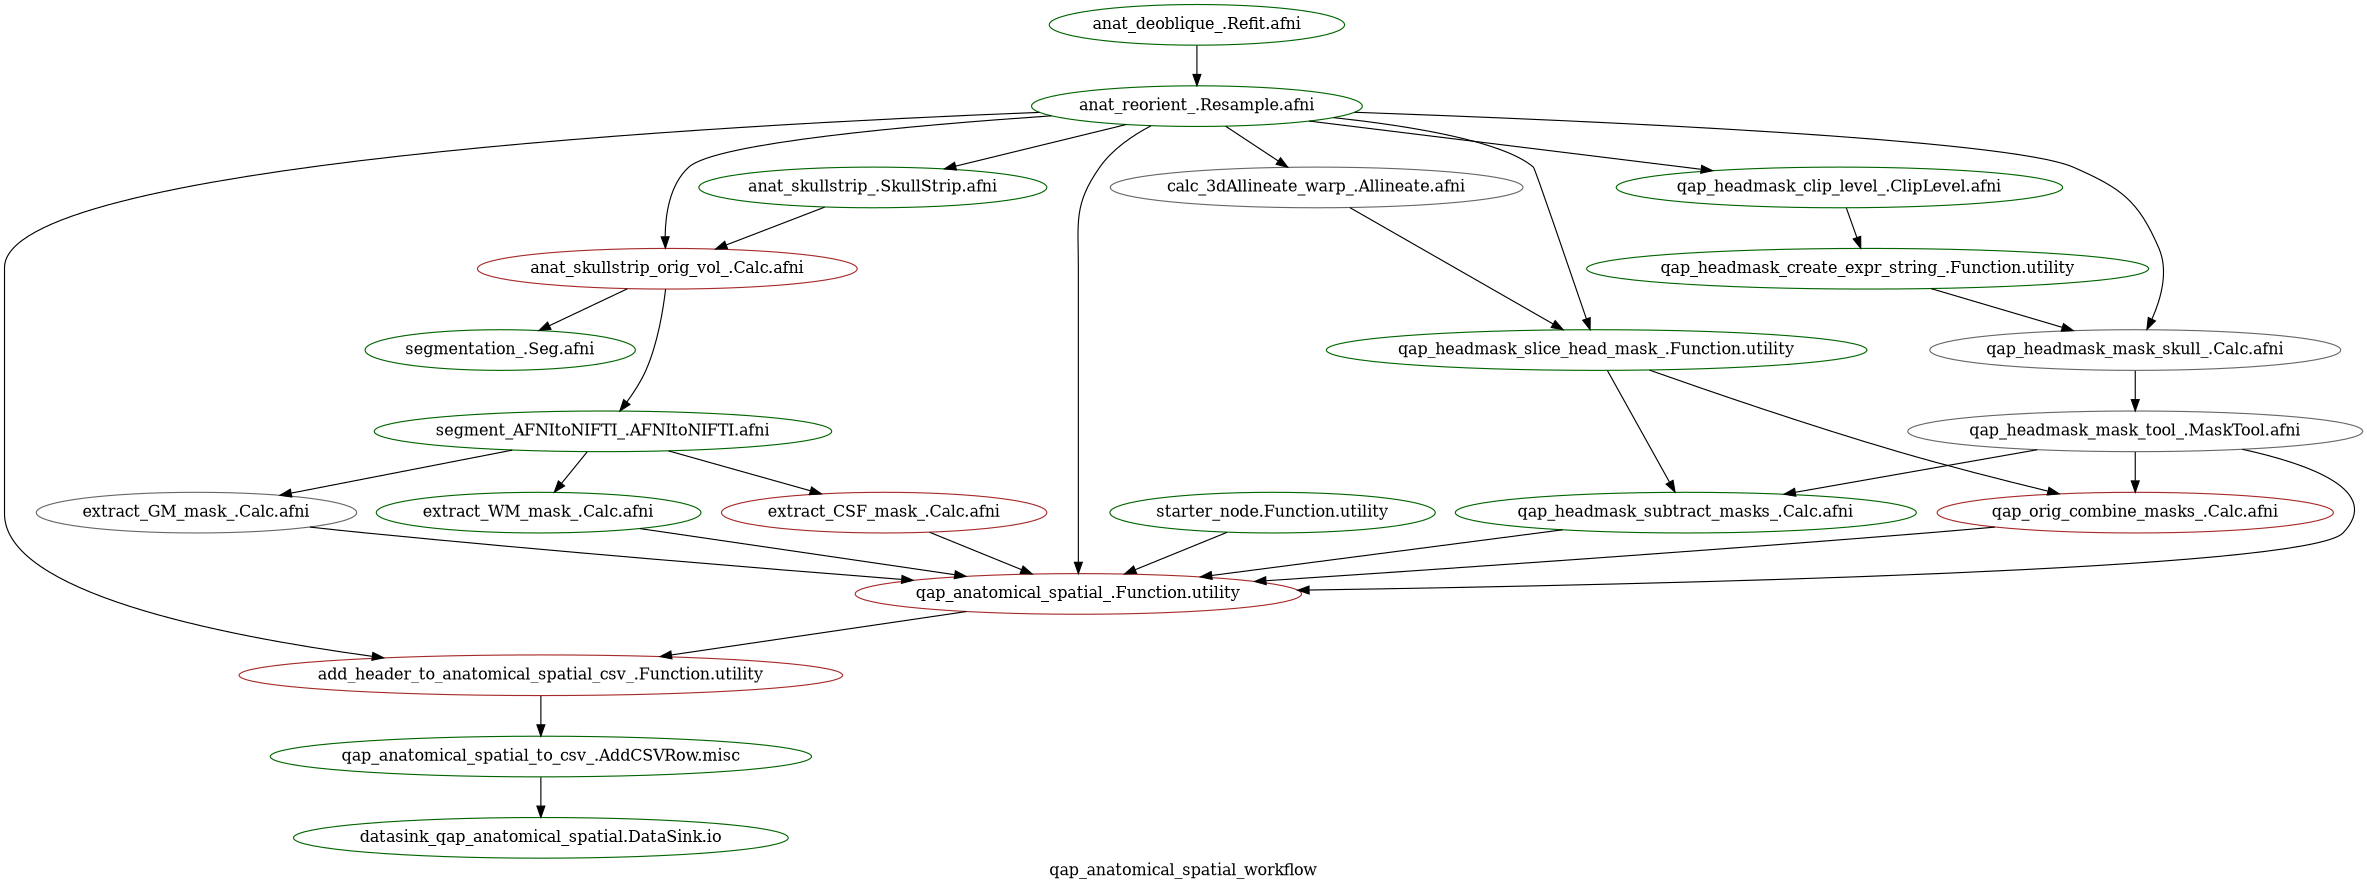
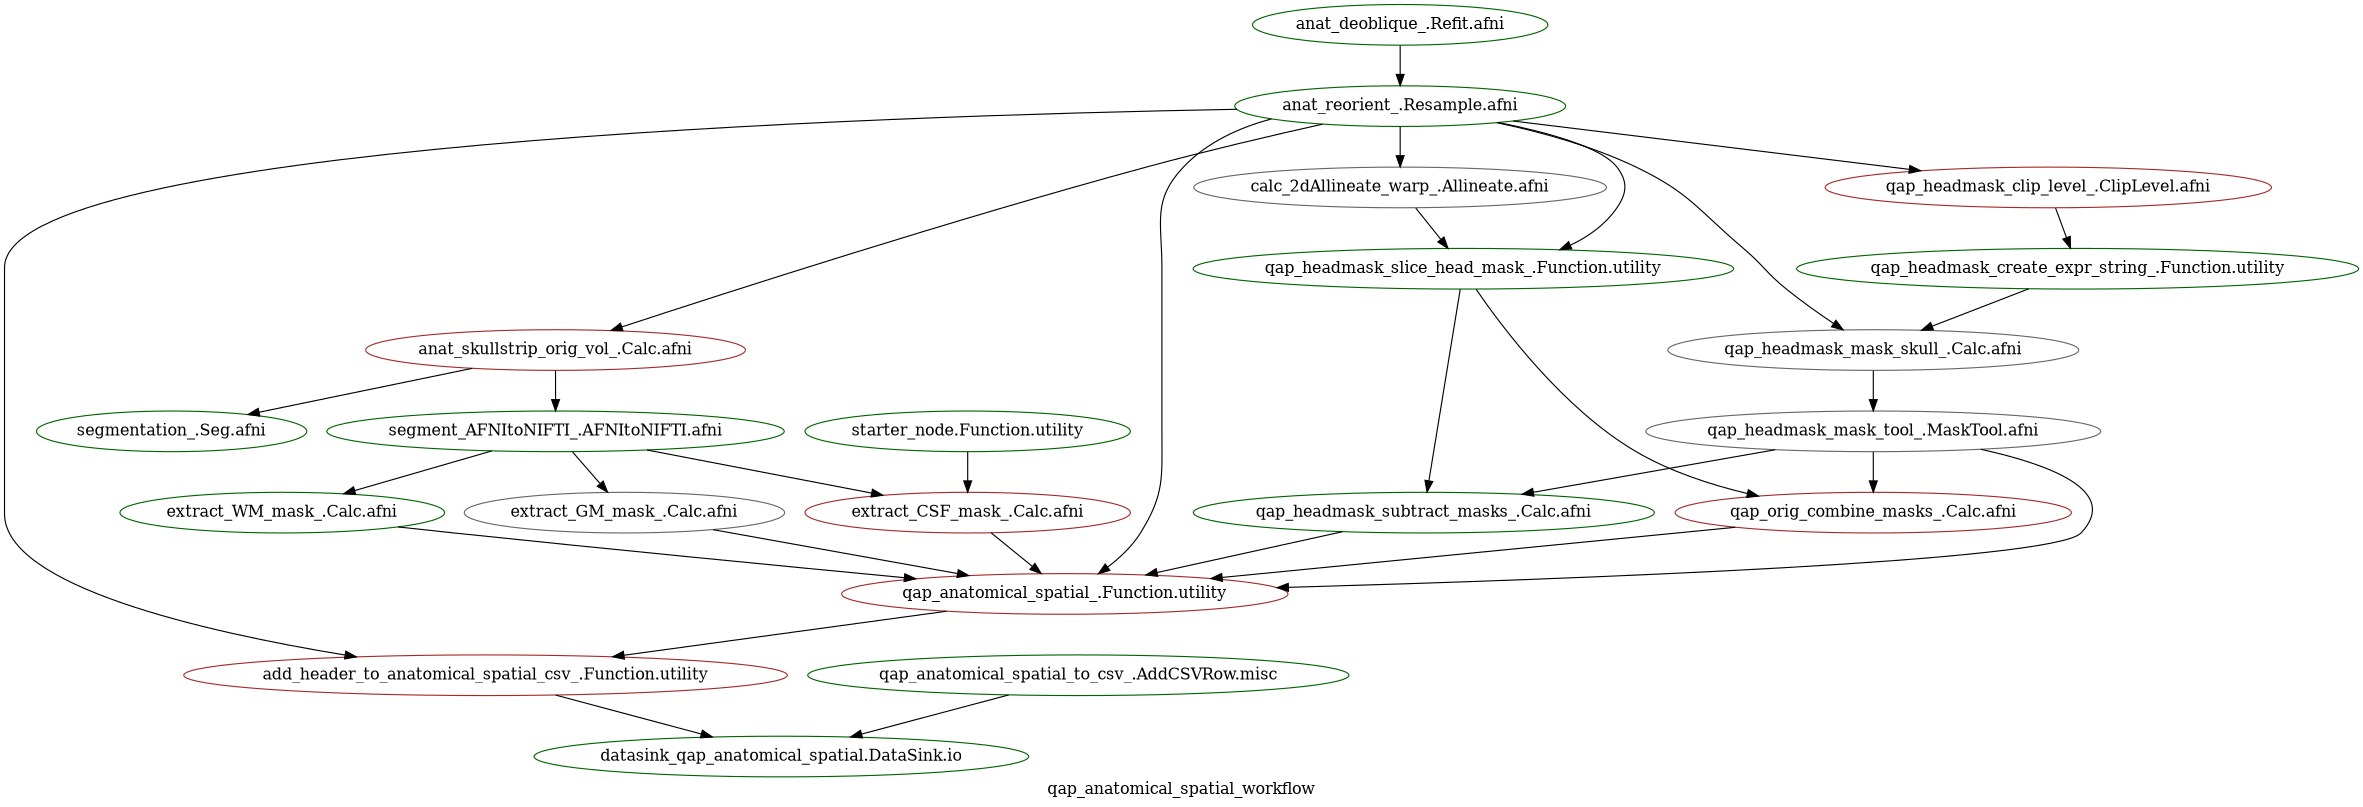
(873, 187) -> none
(1317, 187) -> (1400, 187)
(1839, 187) -> (2048, 187)
(1181, 551) -> (968, 466)
(541, 710) -> (628, 715)
